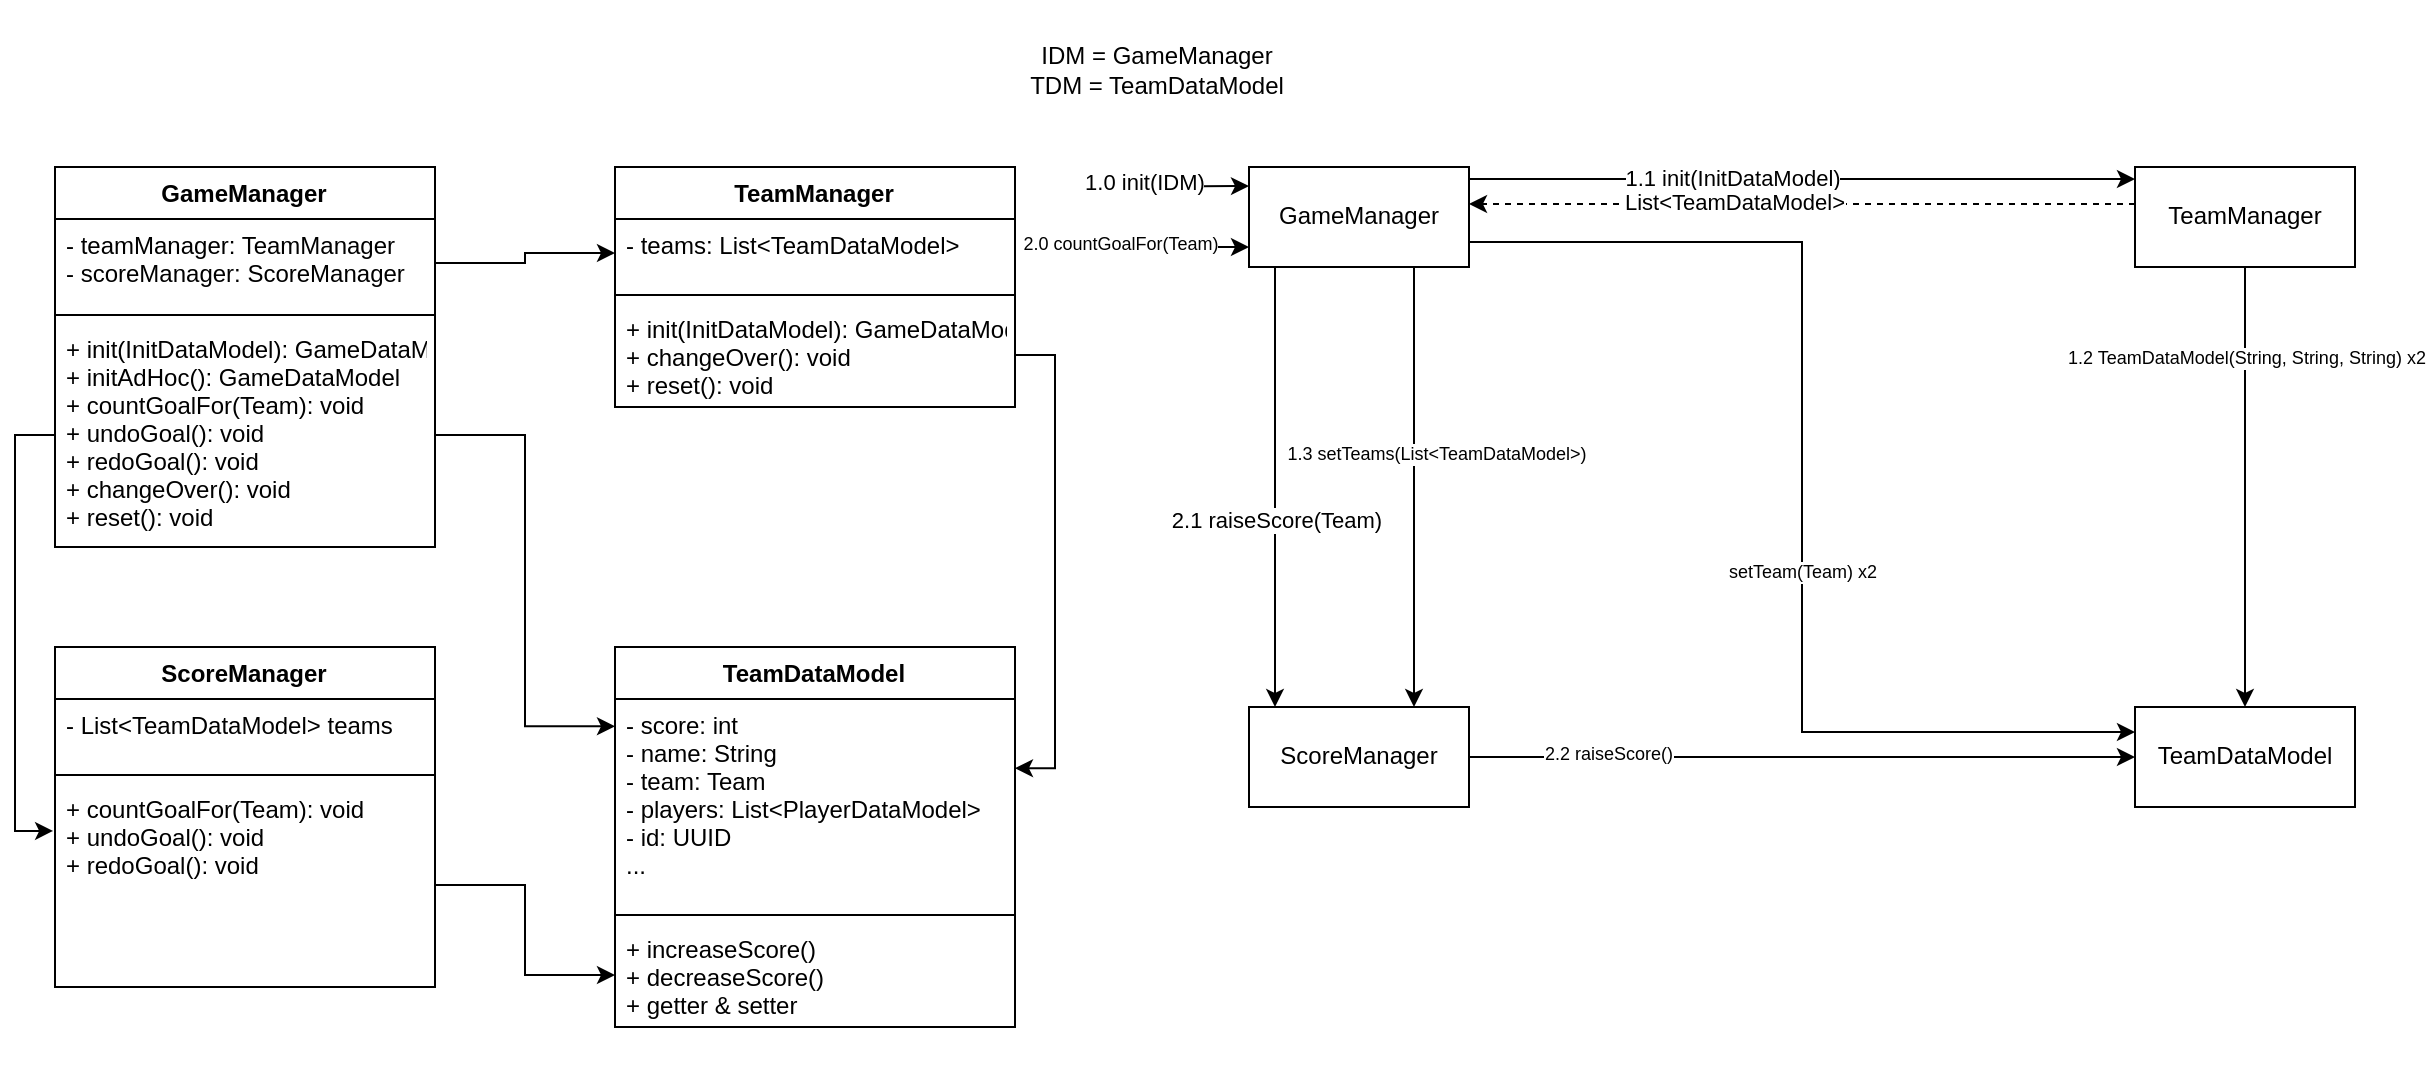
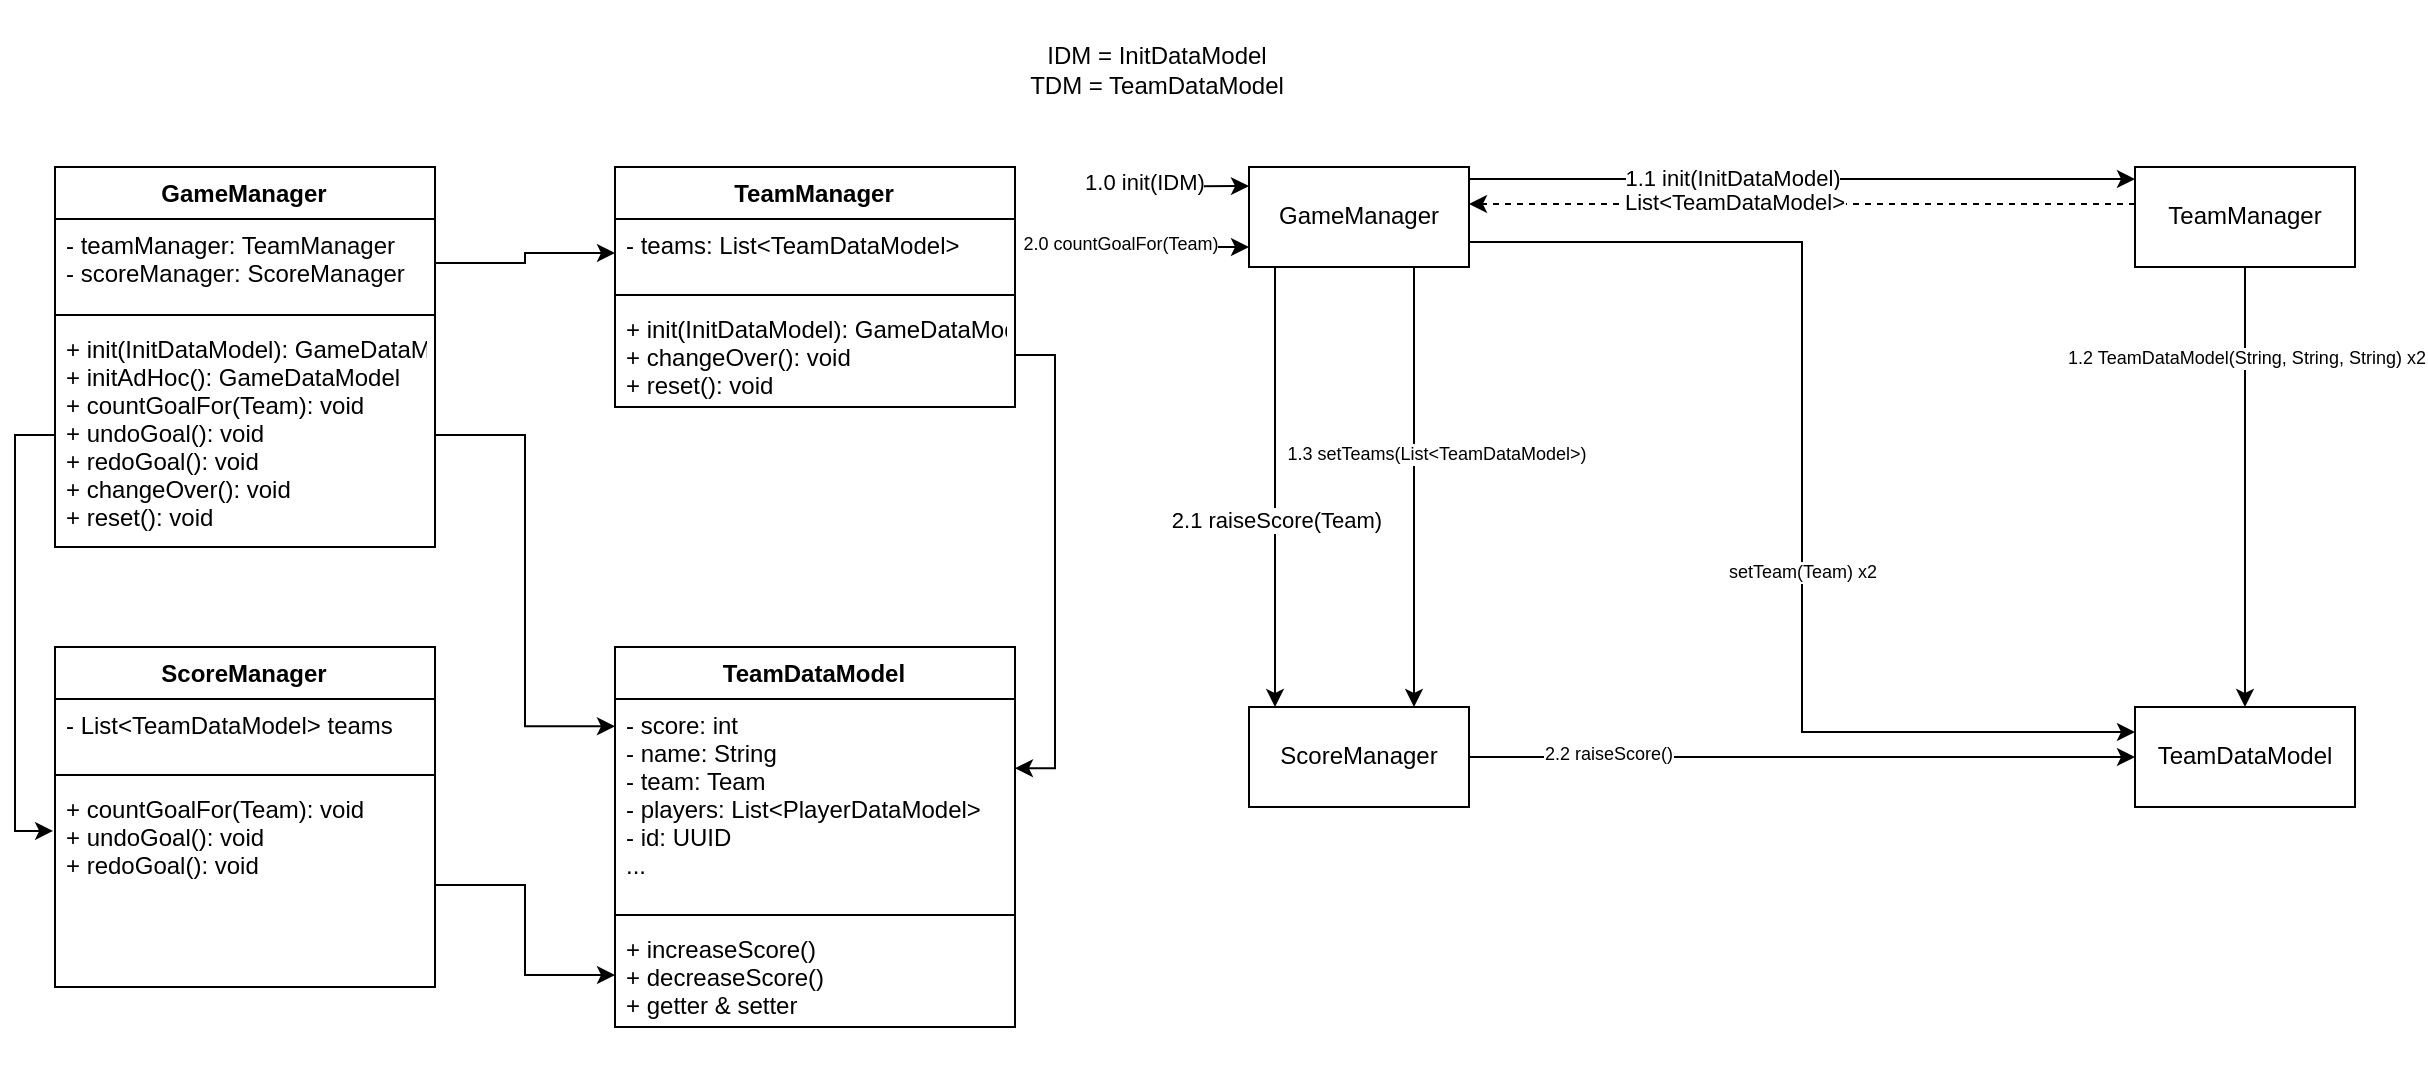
(1158, 71) -> (1158, 71)
